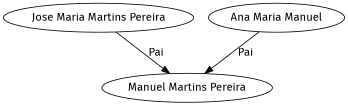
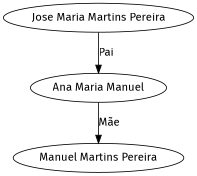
(140, 50) -> (99, 49)
(246, 53) -> (109, 123)
